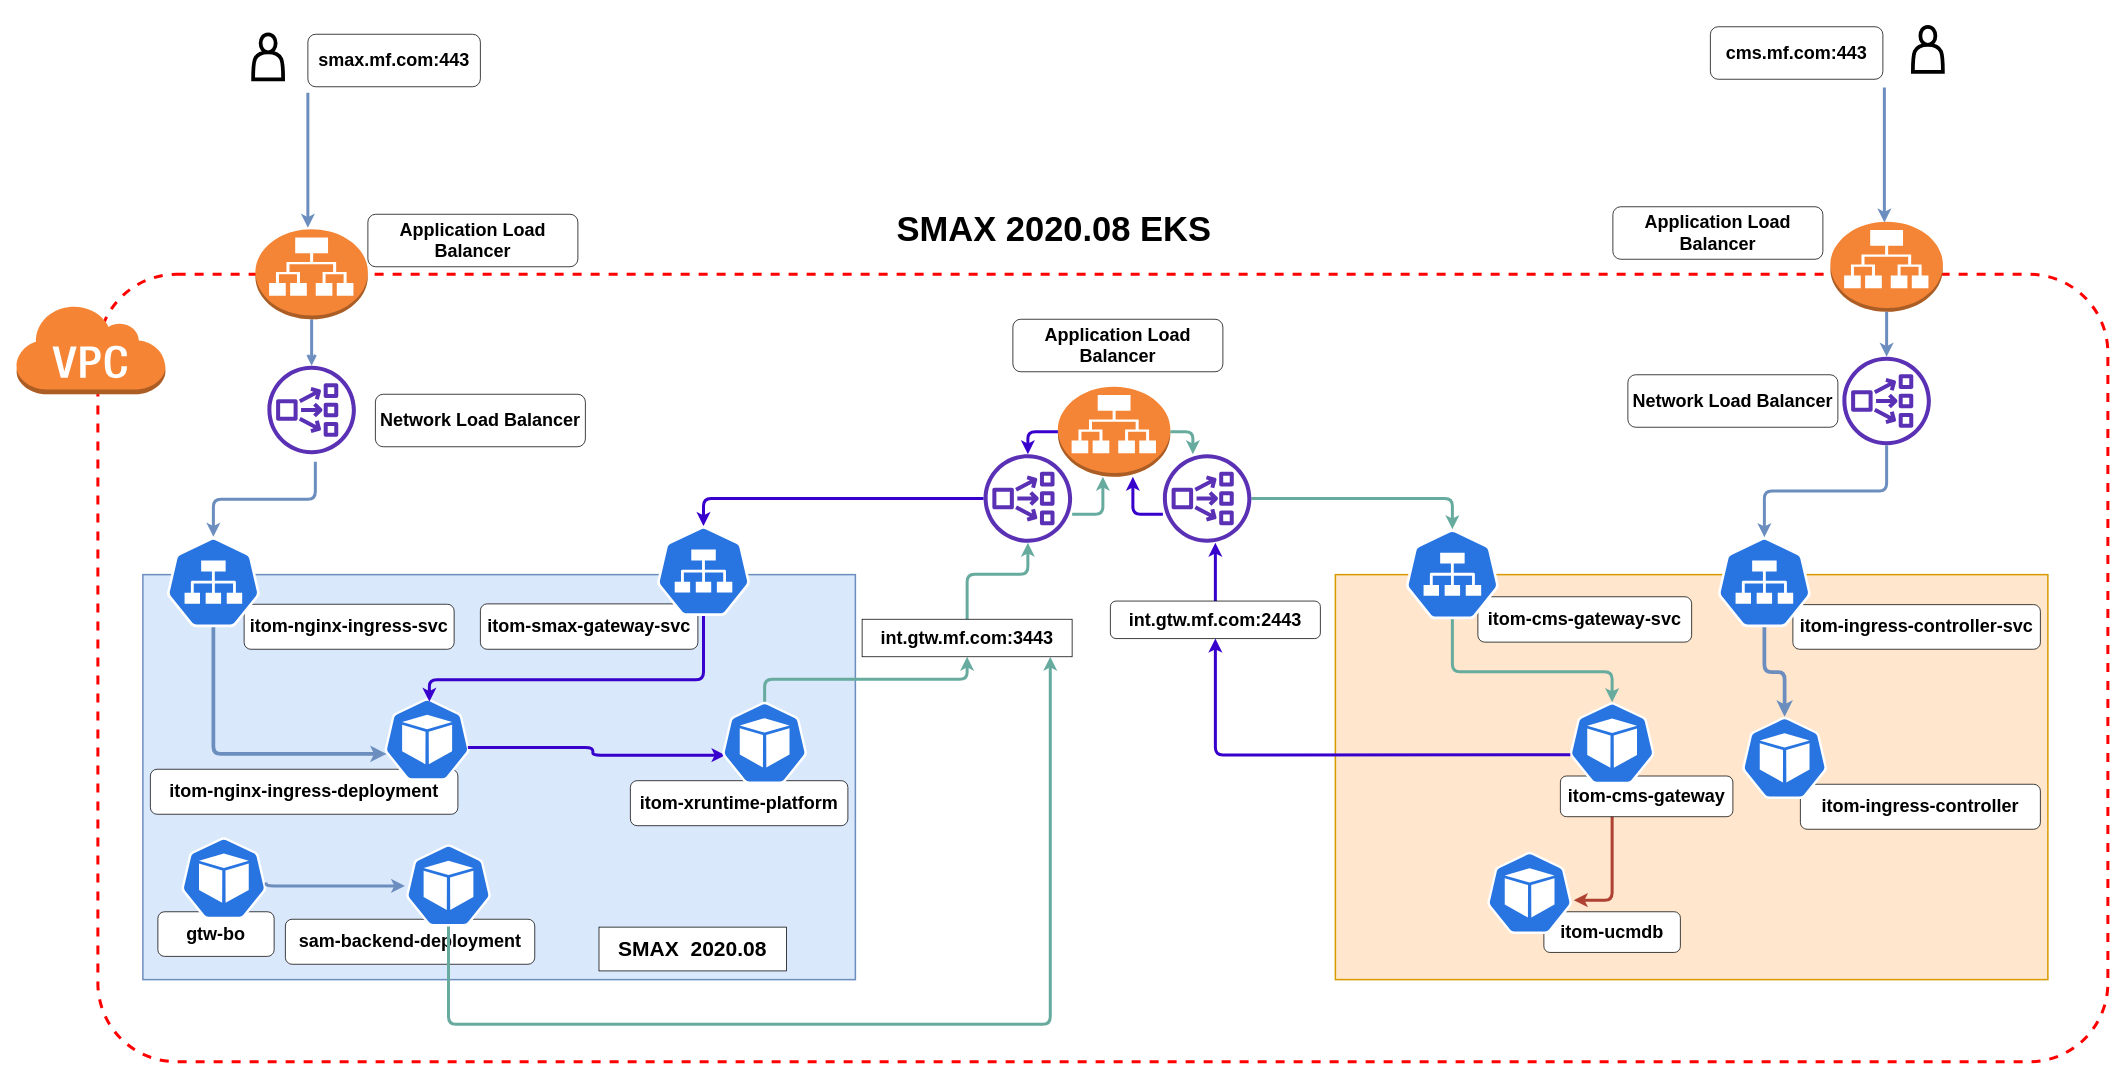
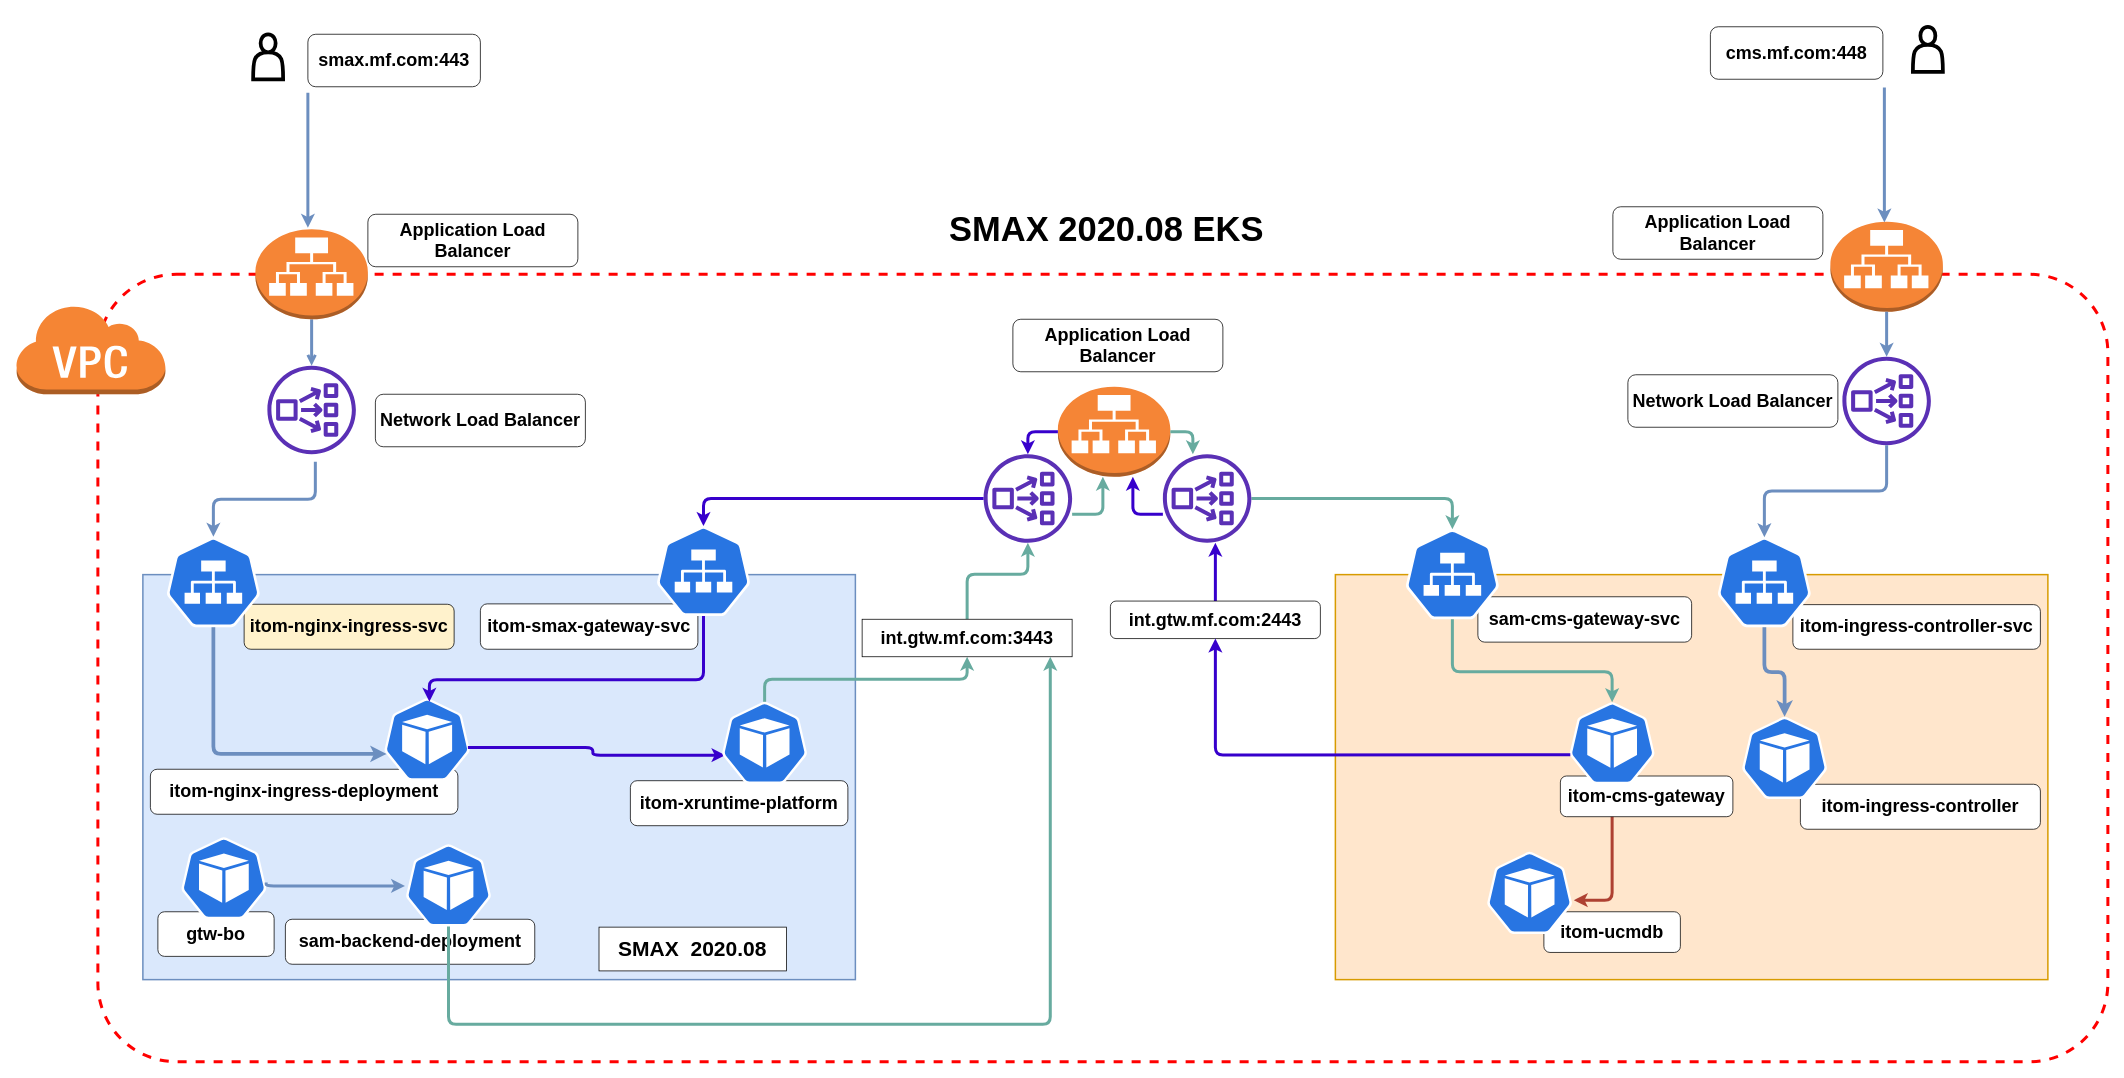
(1797, 53) -> (1797, 53)
(1054, 229) -> (1107, 229)
(1585, 619) -> (1585, 619)
(349, 627) -> (349, 627)
